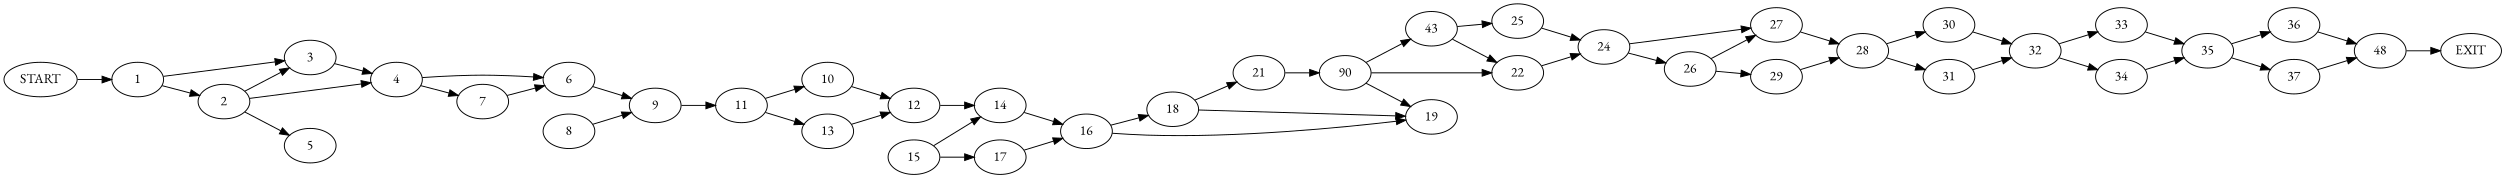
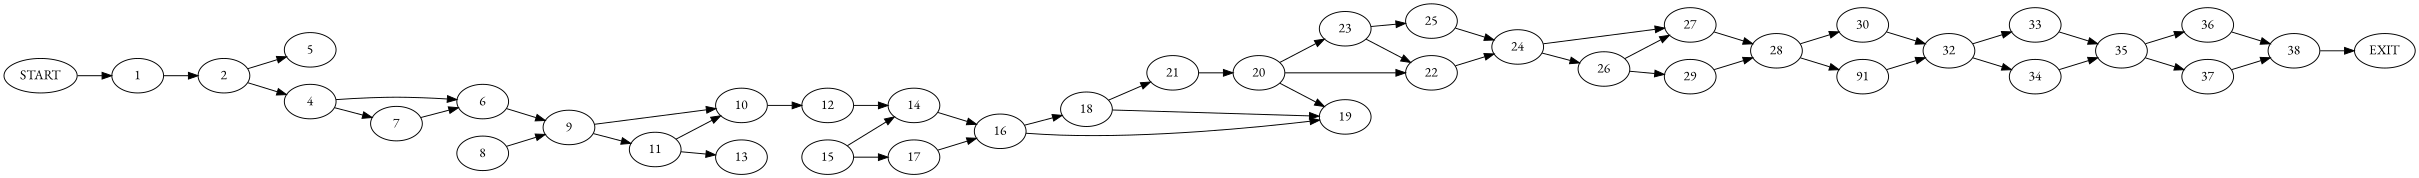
(1431, 29) -> (1345, 29)
(2380, 51) -> (2294, 51)
(310, 58) -> none
(1345, 73) -> (1259, 73)
(1949, 77) -> (1863, 77)
none -> (650, 117)
(866, 120) -> none
